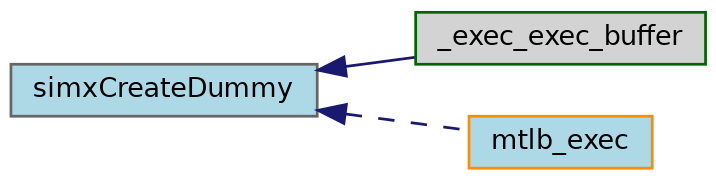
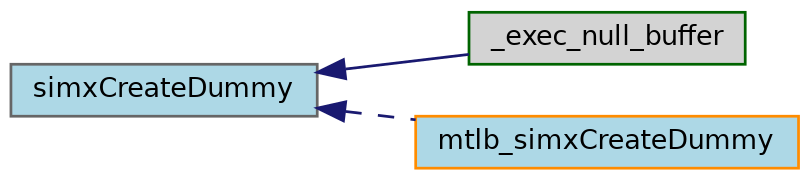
(561, 38) -> (607, 38)
(561, 142) -> (607, 142)
